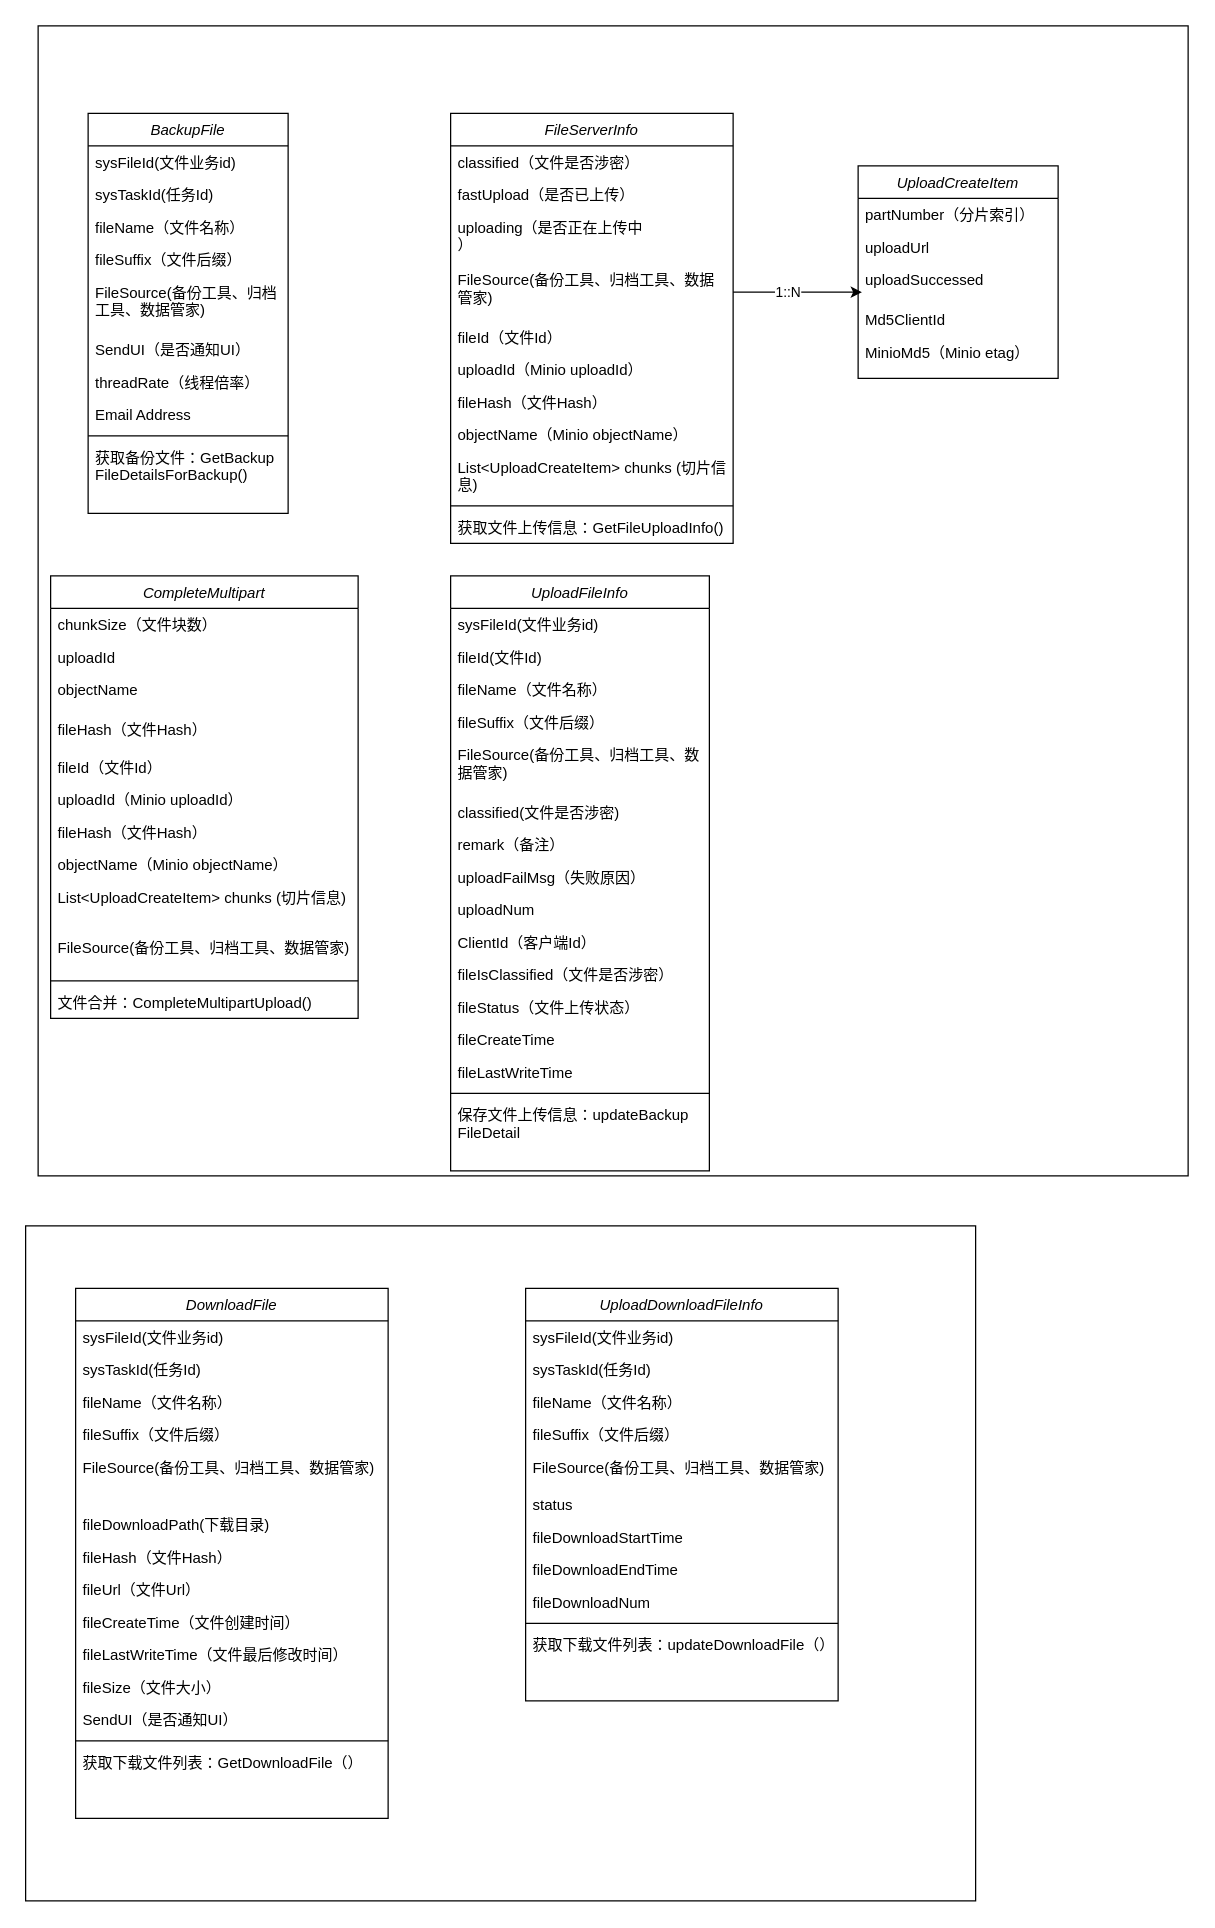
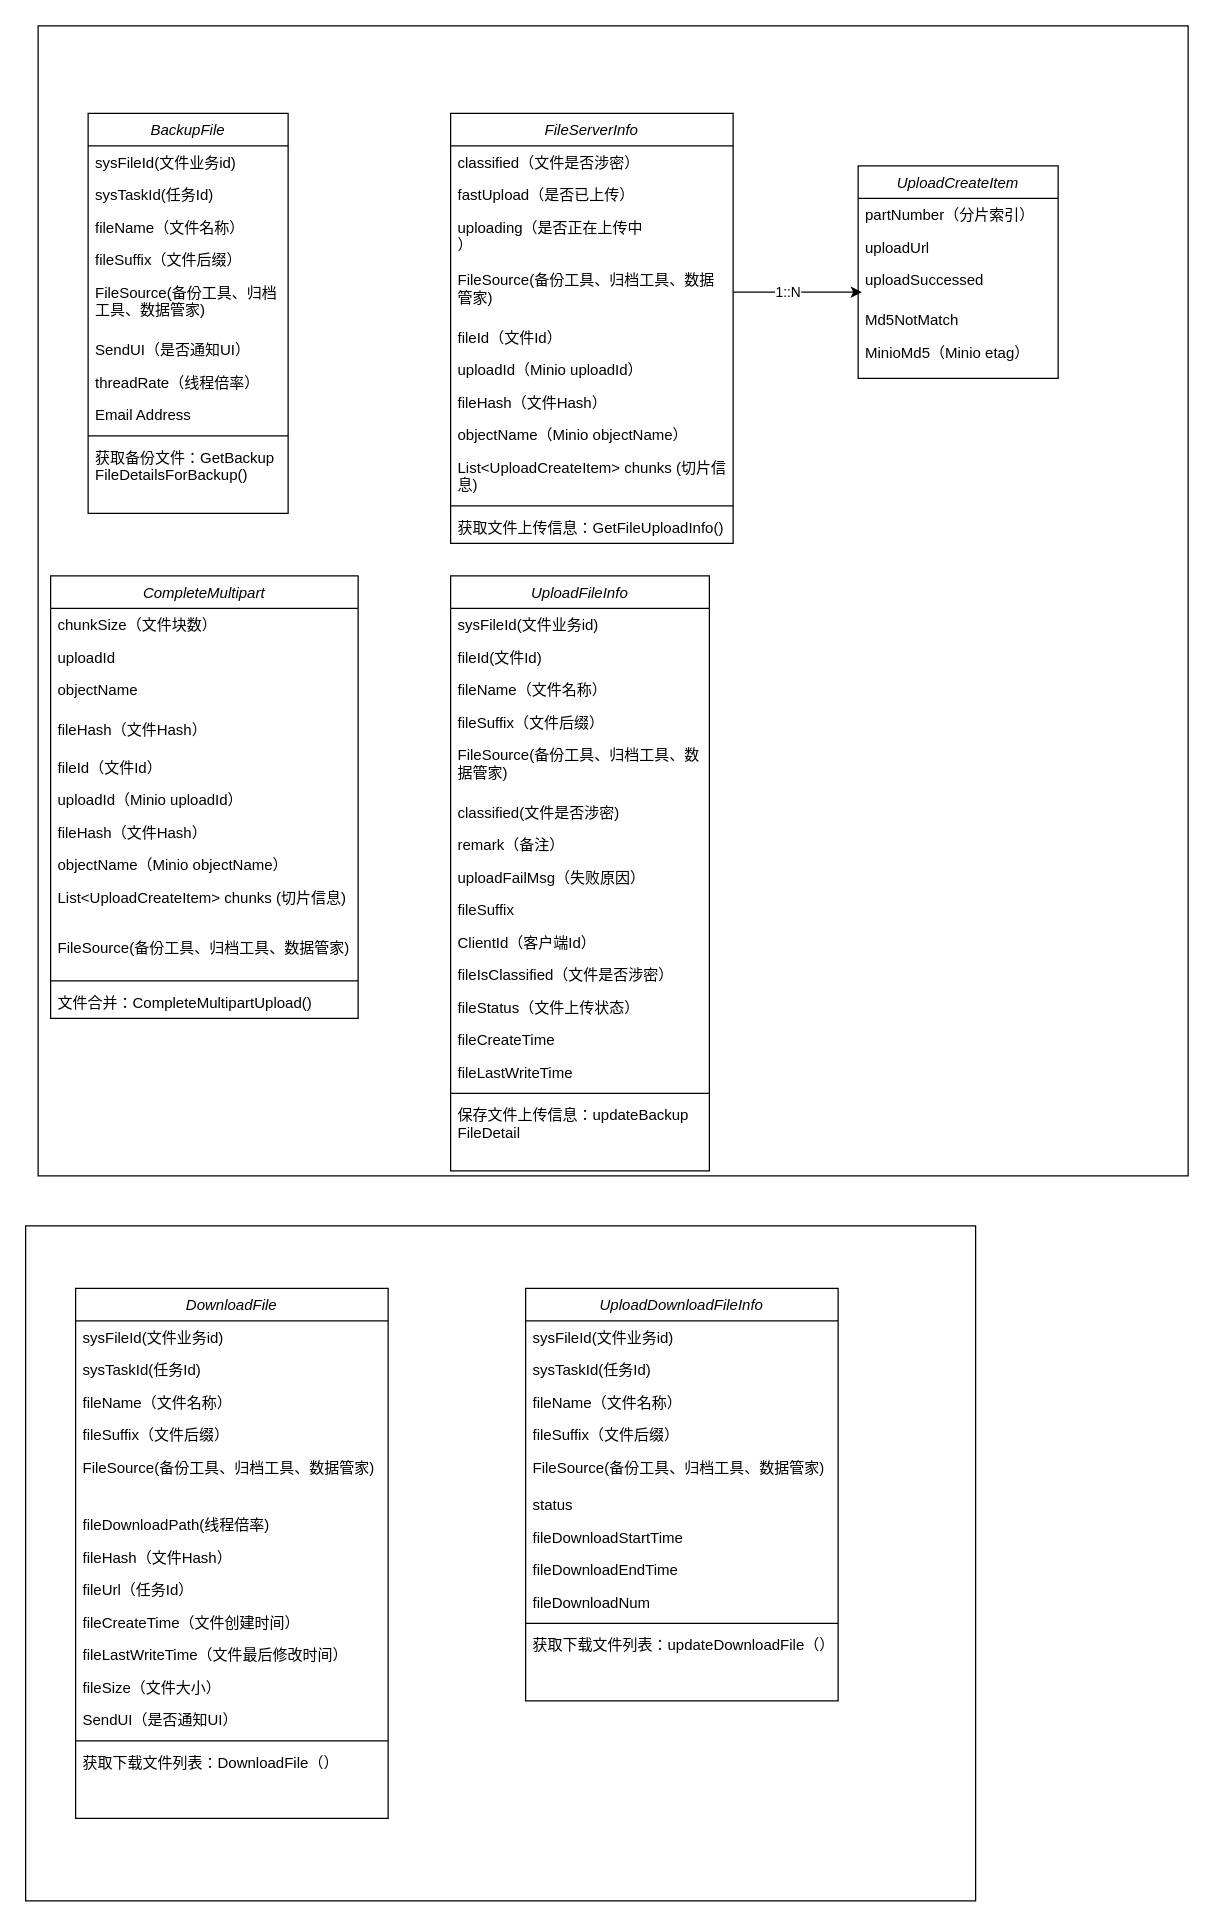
(908, 321) -> (912, 321)
(493, 910) -> (494, 910)
(183, 1526) -> (183, 1526)
(147, 1590) -> (144, 1590)
(222, 1763) -> (210, 1763)
